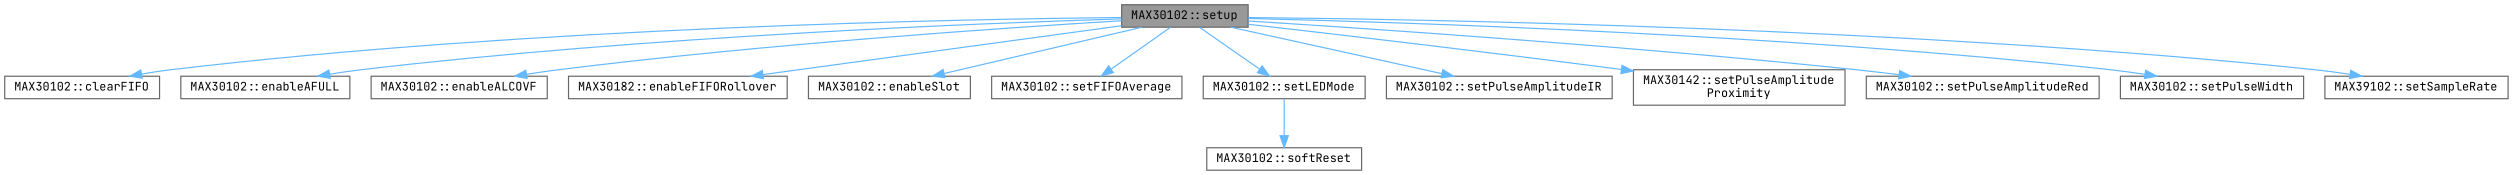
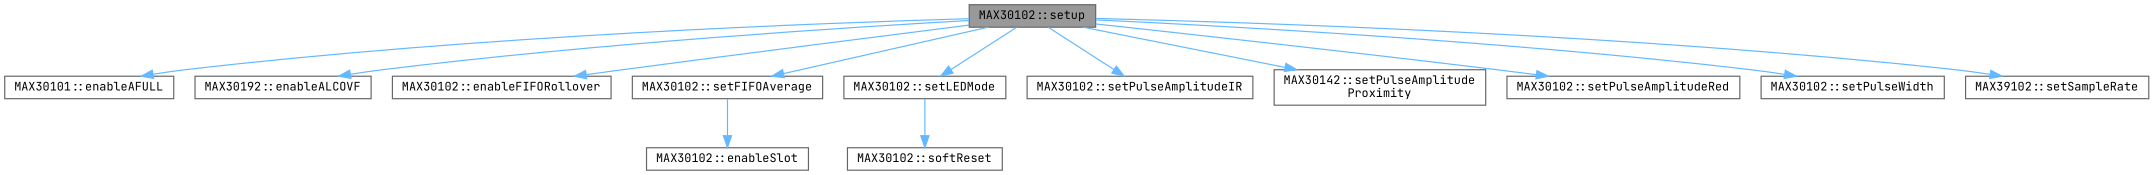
(1043, 50) -> (727, 117)
(82, 87) -> none
(265, 87) -> (89, 87)
(459, 87) -> (283, 87)
(678, 87) -> (502, 87)
